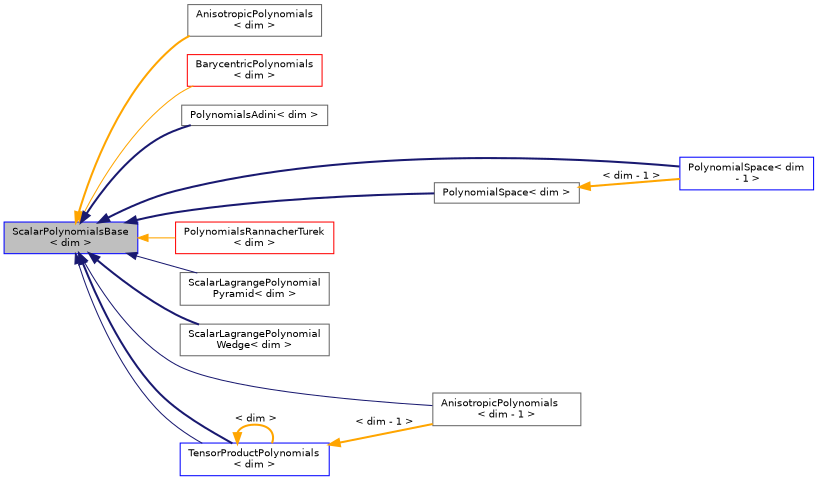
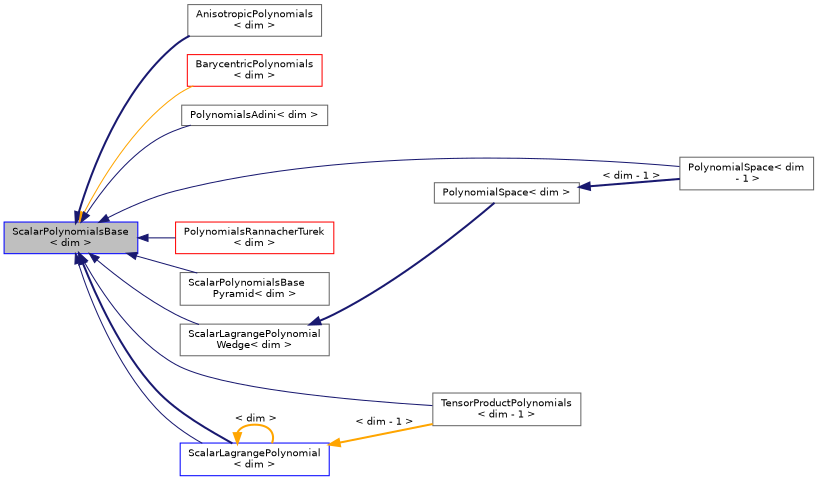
(120, 115) -> (120, 115)
(131, 160) -> (131, 160)
(390, 161) -> (390, 161)
(747, 174) -> (747, 174)
(635, 183) -> (635, 183)
(285, 200) -> (411, 268)
(162, 238) -> (162, 238)
(255, 289) -> (255, 289)
(146, 296) -> (146, 296)
(507, 409) -> (507, 409)
(255, 459) -> (255, 459)
